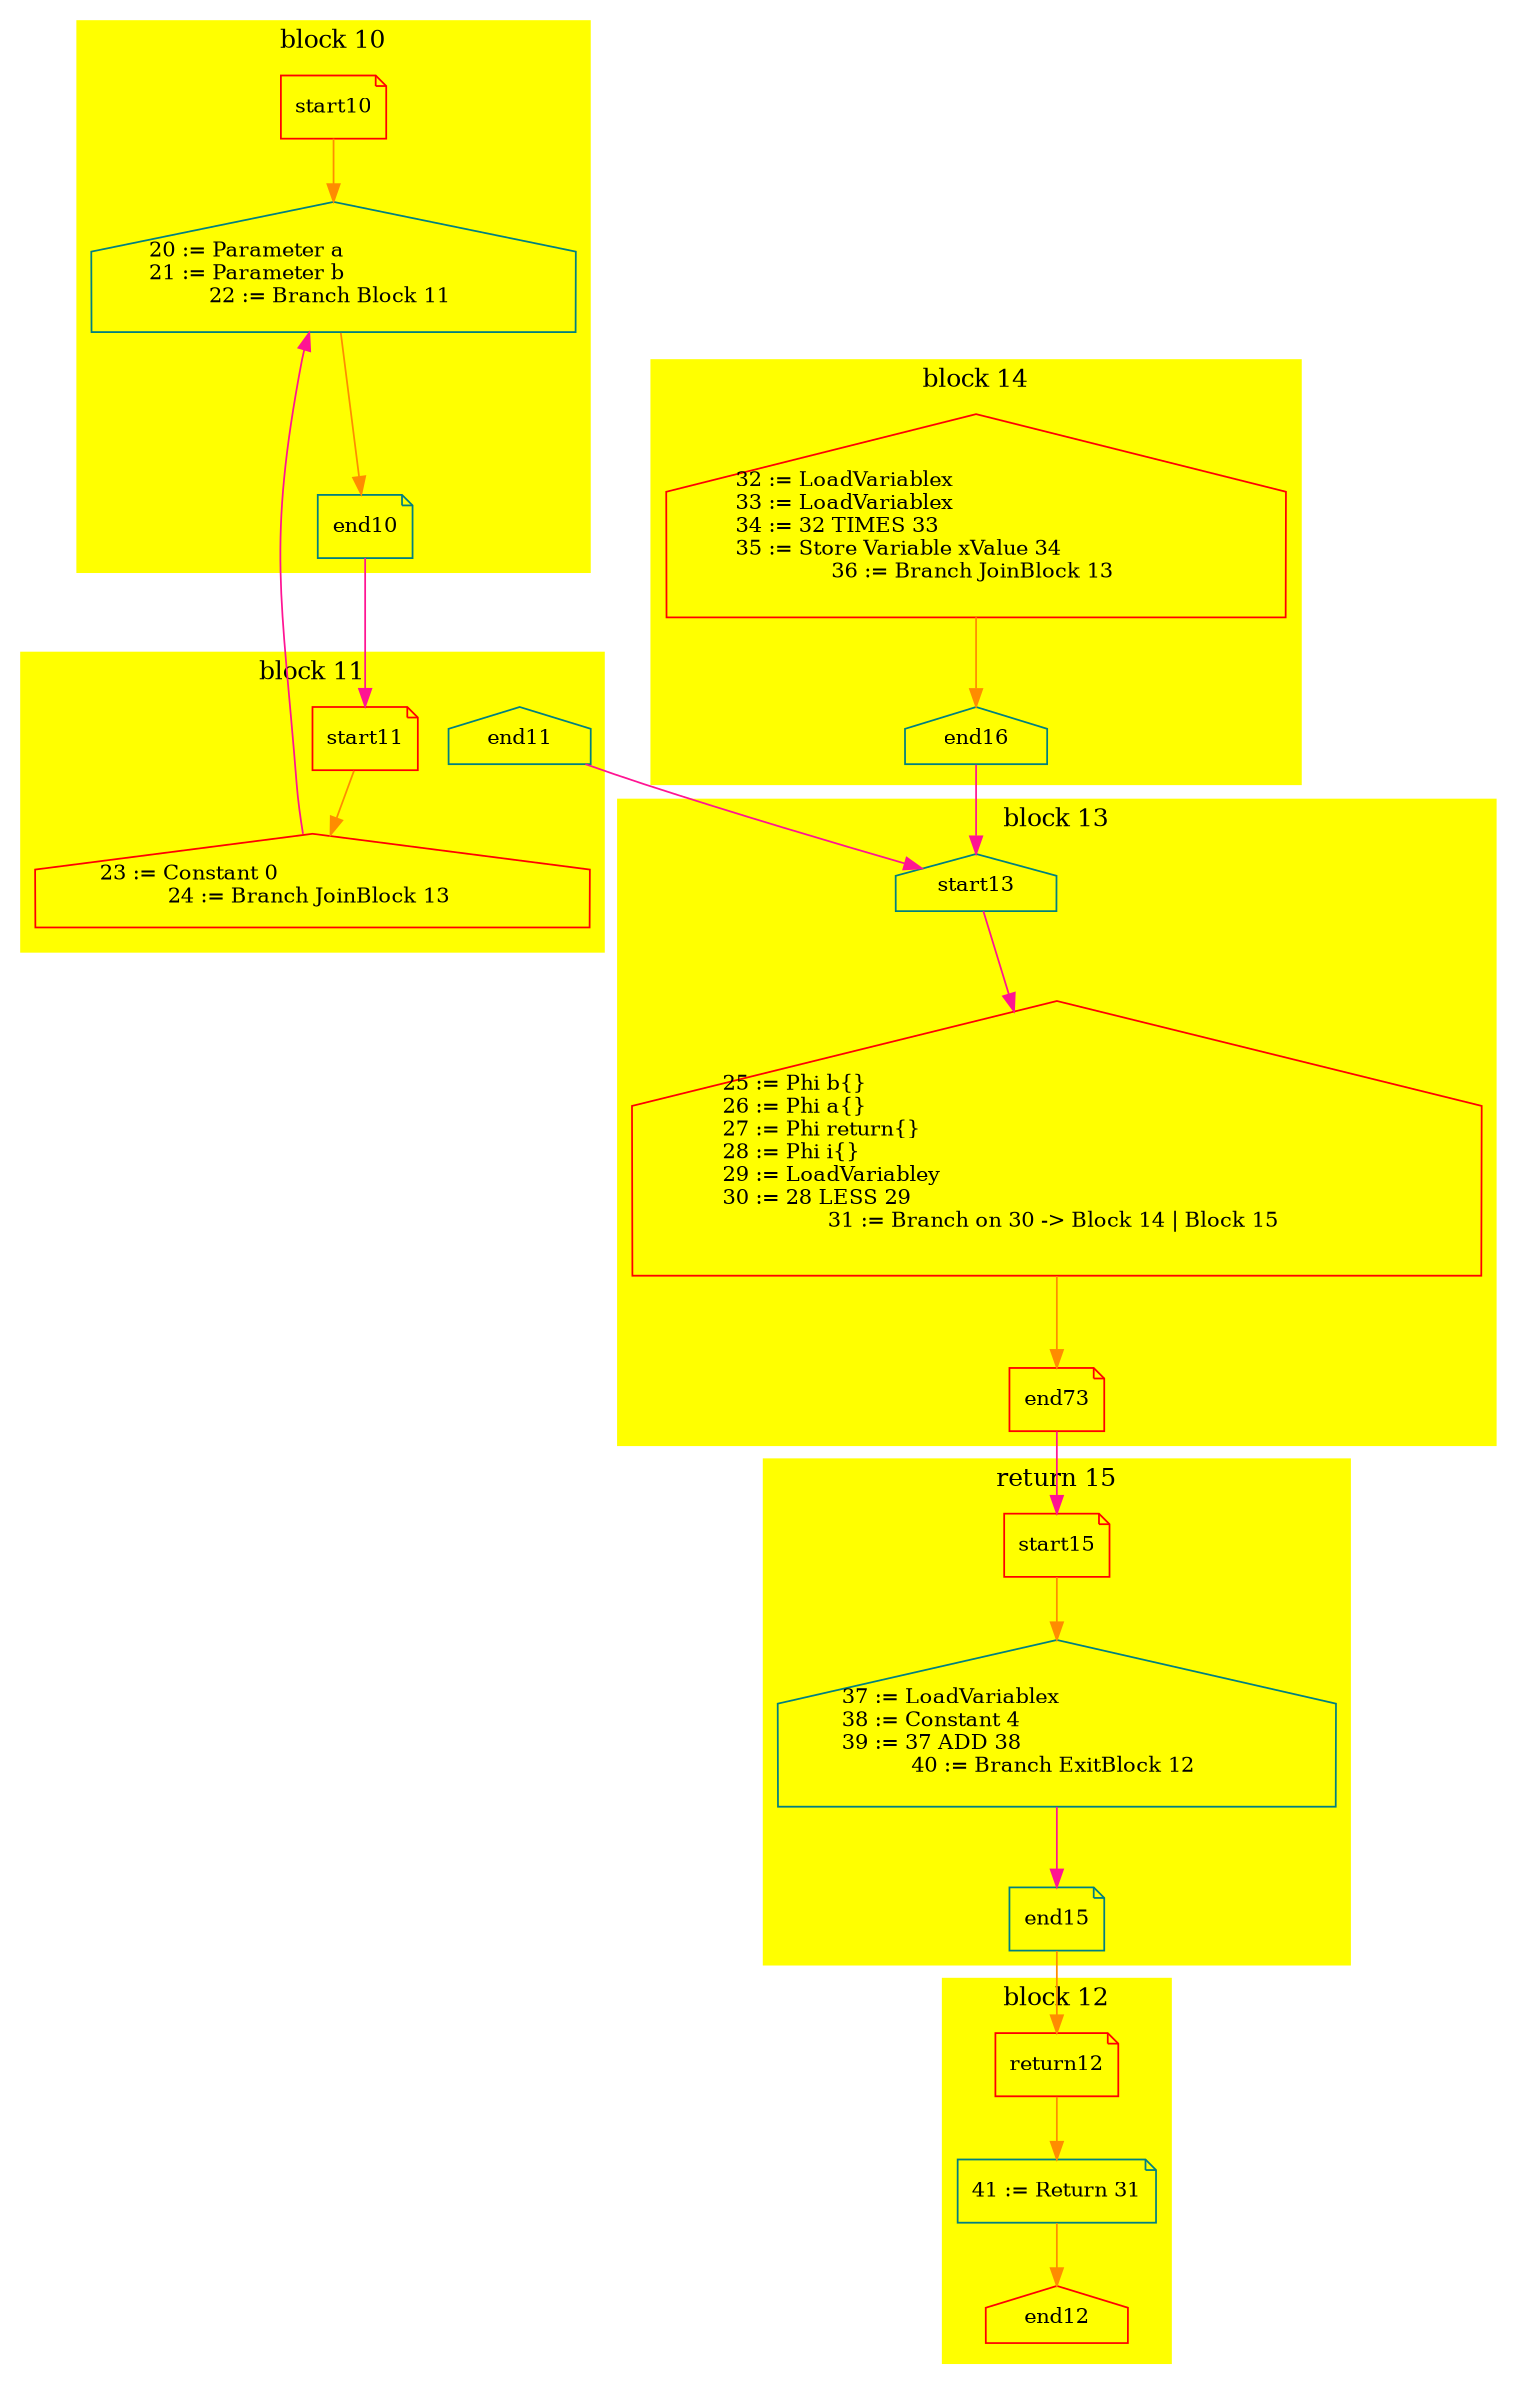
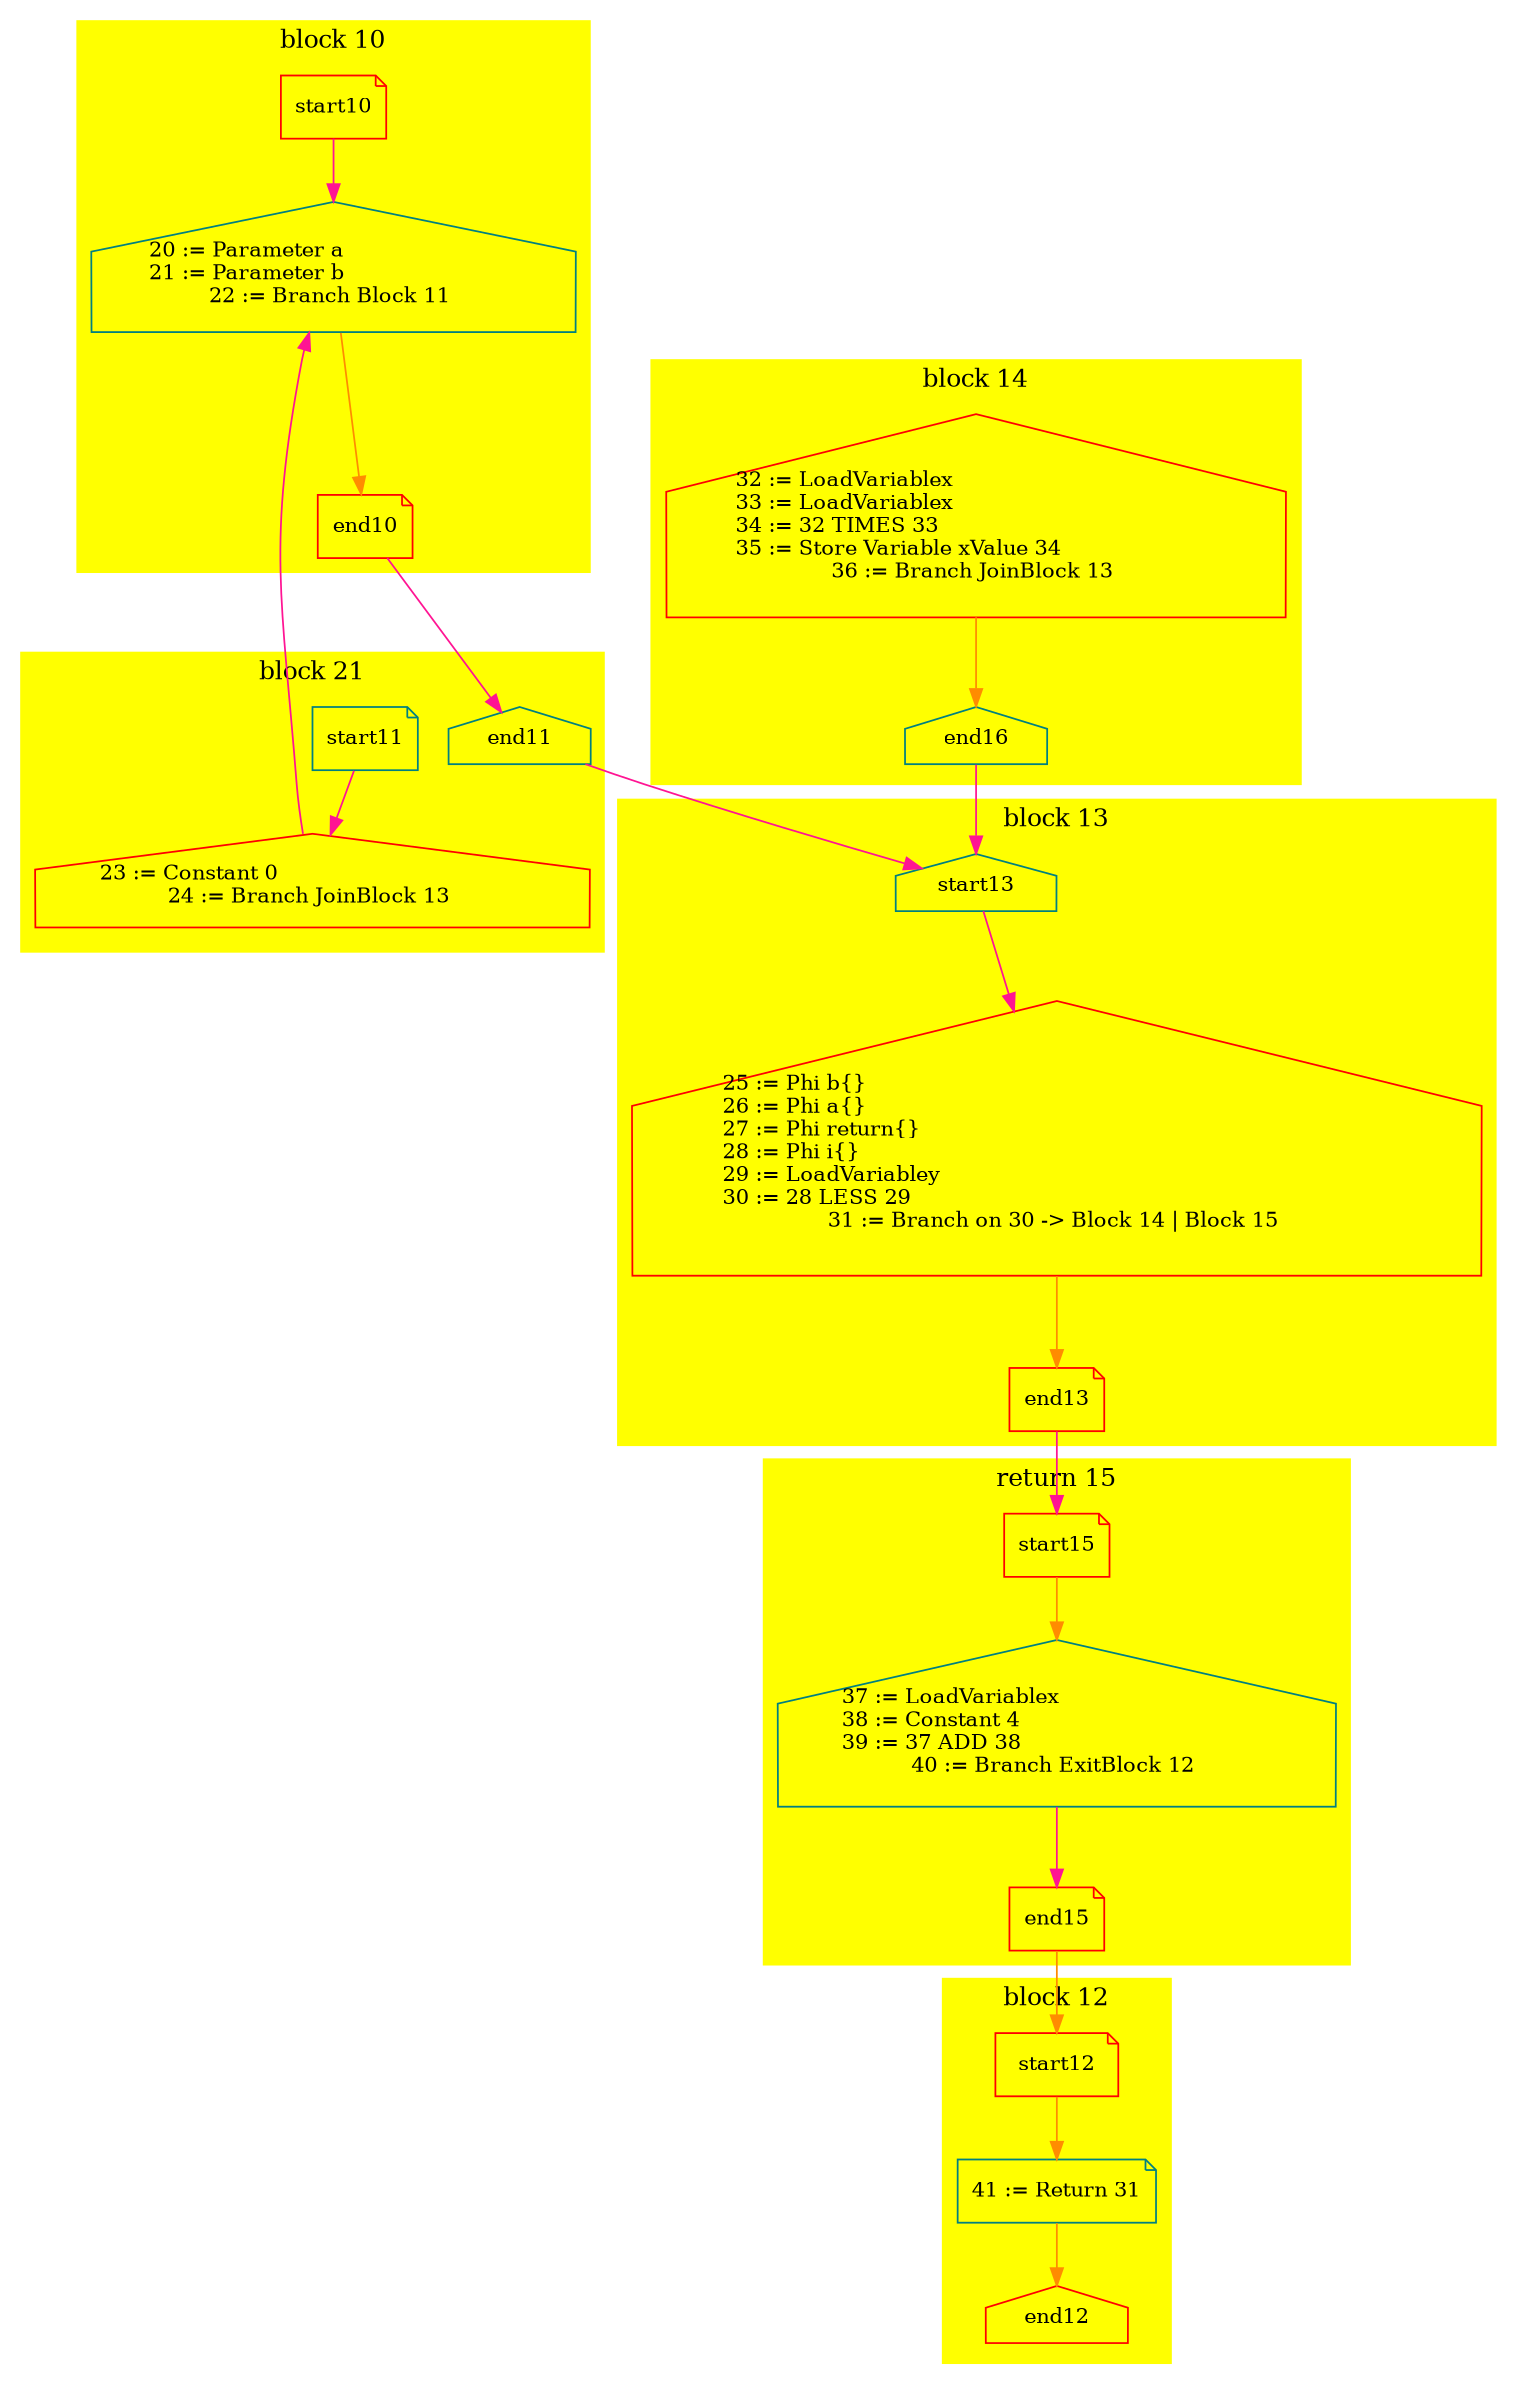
(334, 161) -> (334, 161)
(365, 526) -> (365, 526)
(365, 623) -> (439, 628)
(312, 673) -> (312, 673)
(365, 739) -> (365, 739)
(345, 794) -> (345, 794)
(1057, 1400) -> (1057, 1400)
(1057, 1919) -> (1057, 1919)
(1057, 2065) -> (1057, 2065)
